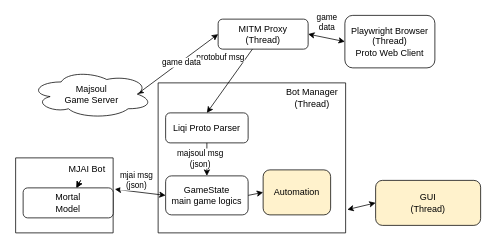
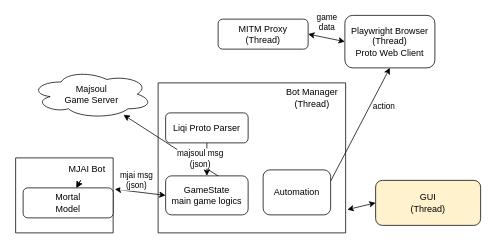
(178, 64) -> none
(231, 79) -> none
none -> (359, 127)
(297, 192) -> (297, 192)
(253, 194) -> (153, 134)
